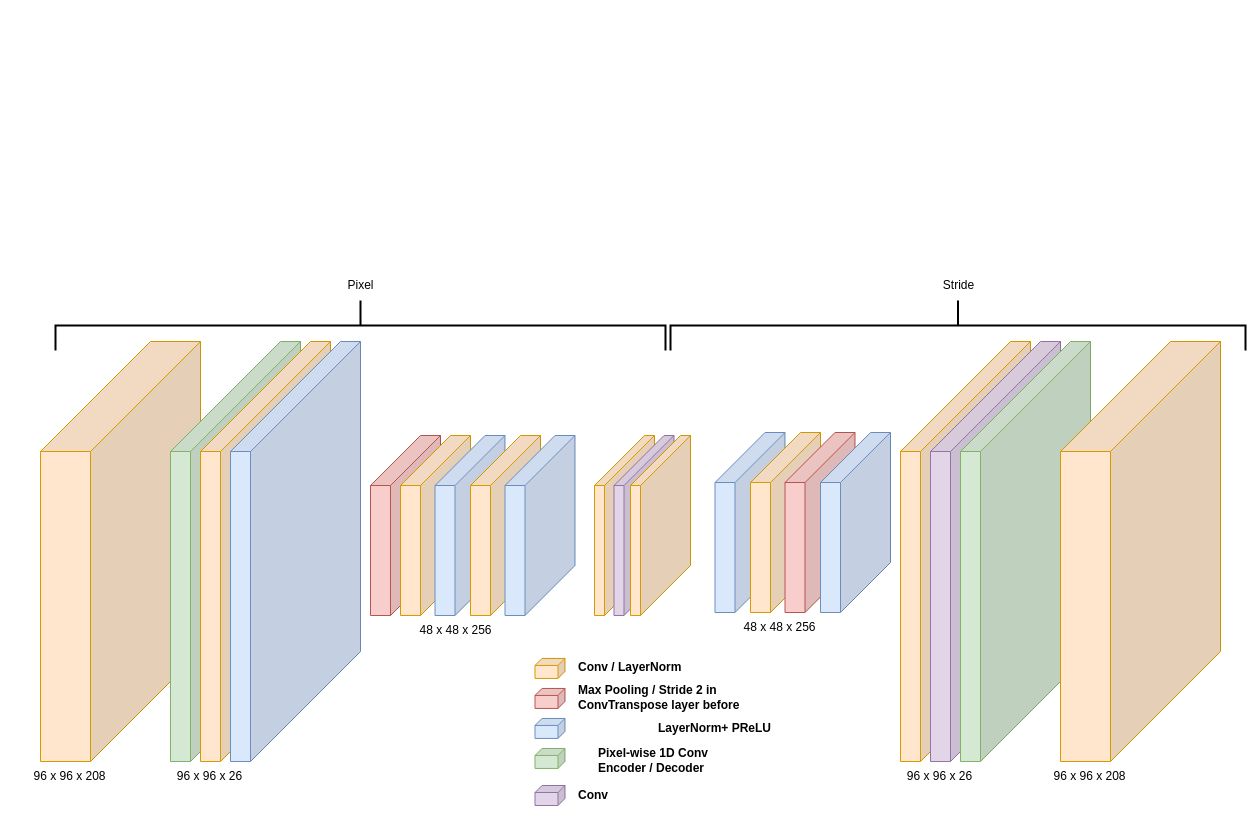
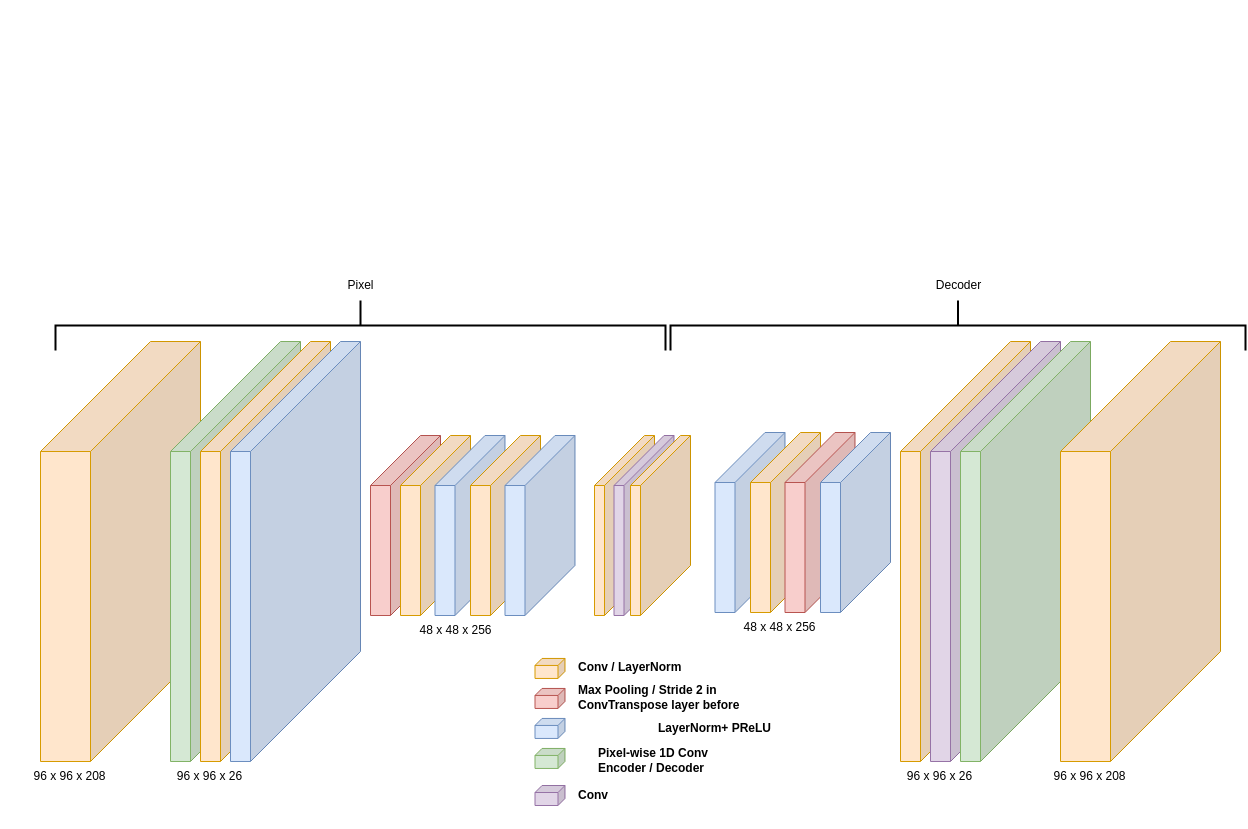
(959, 286) -> (959, 286)
